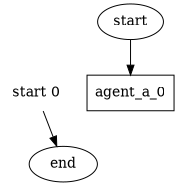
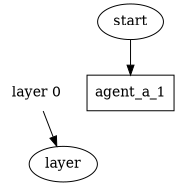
(37, 93) -> (37, 93)
(131, 93) -> (131, 93)
(63, 164) -> (63, 164)
